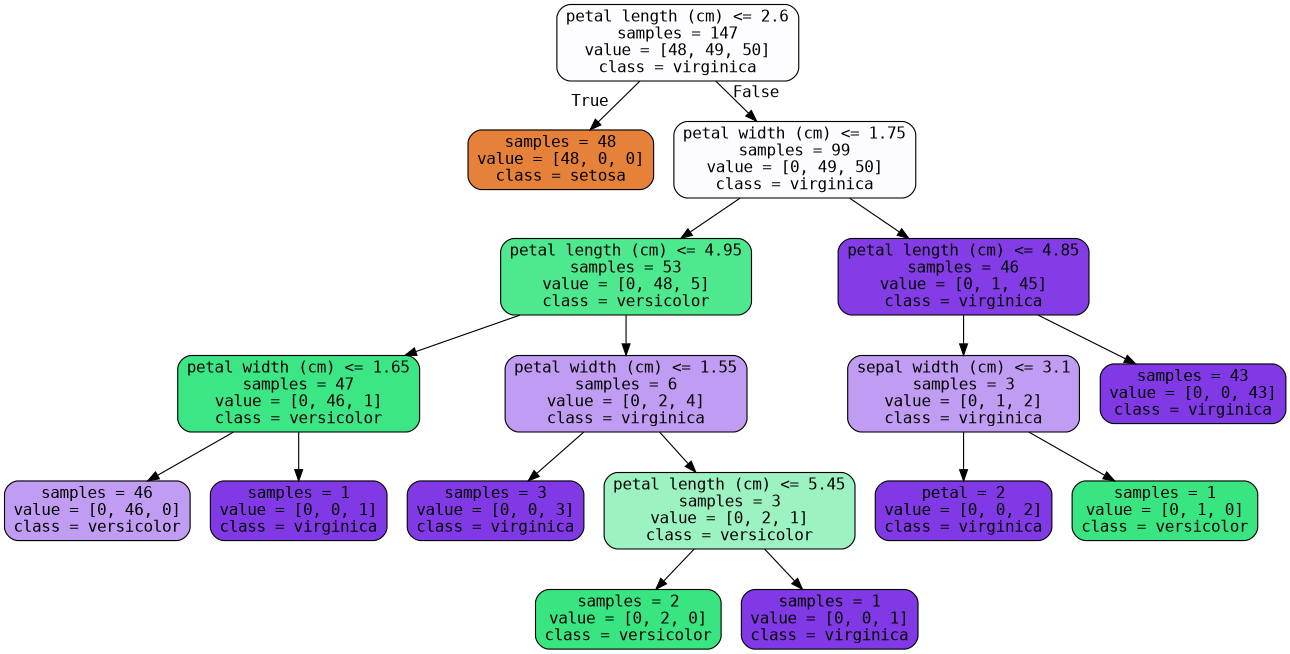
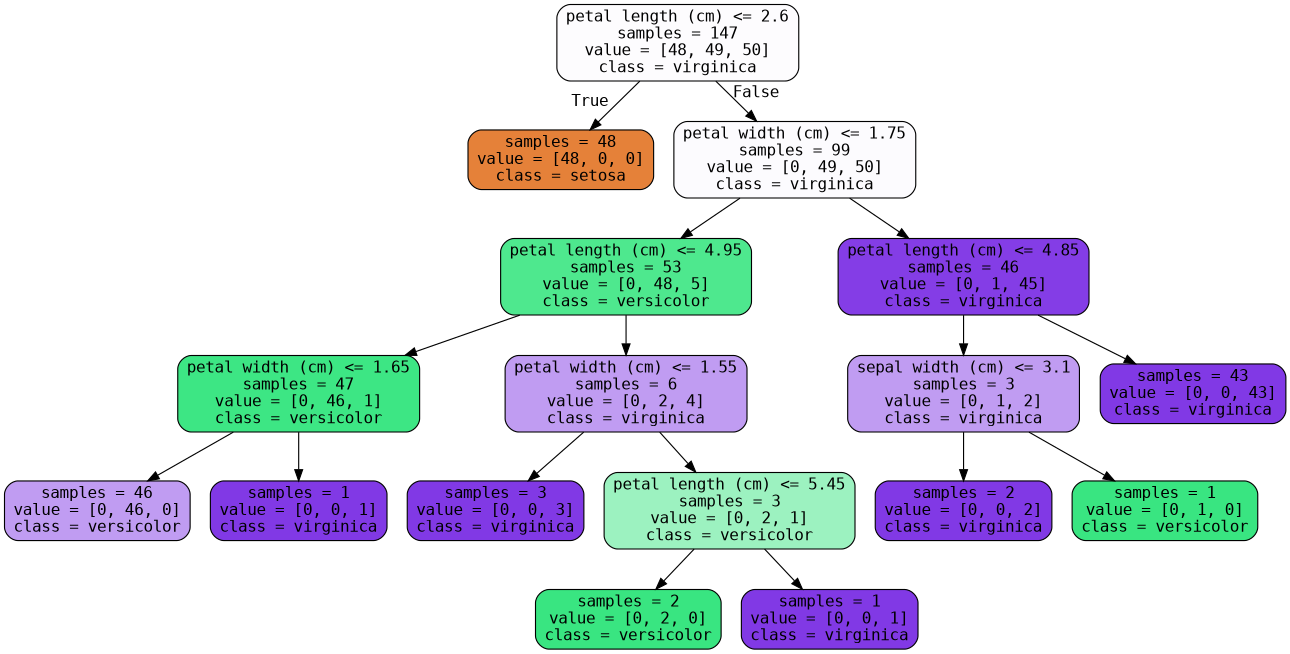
(964, 511) -> (964, 511)
